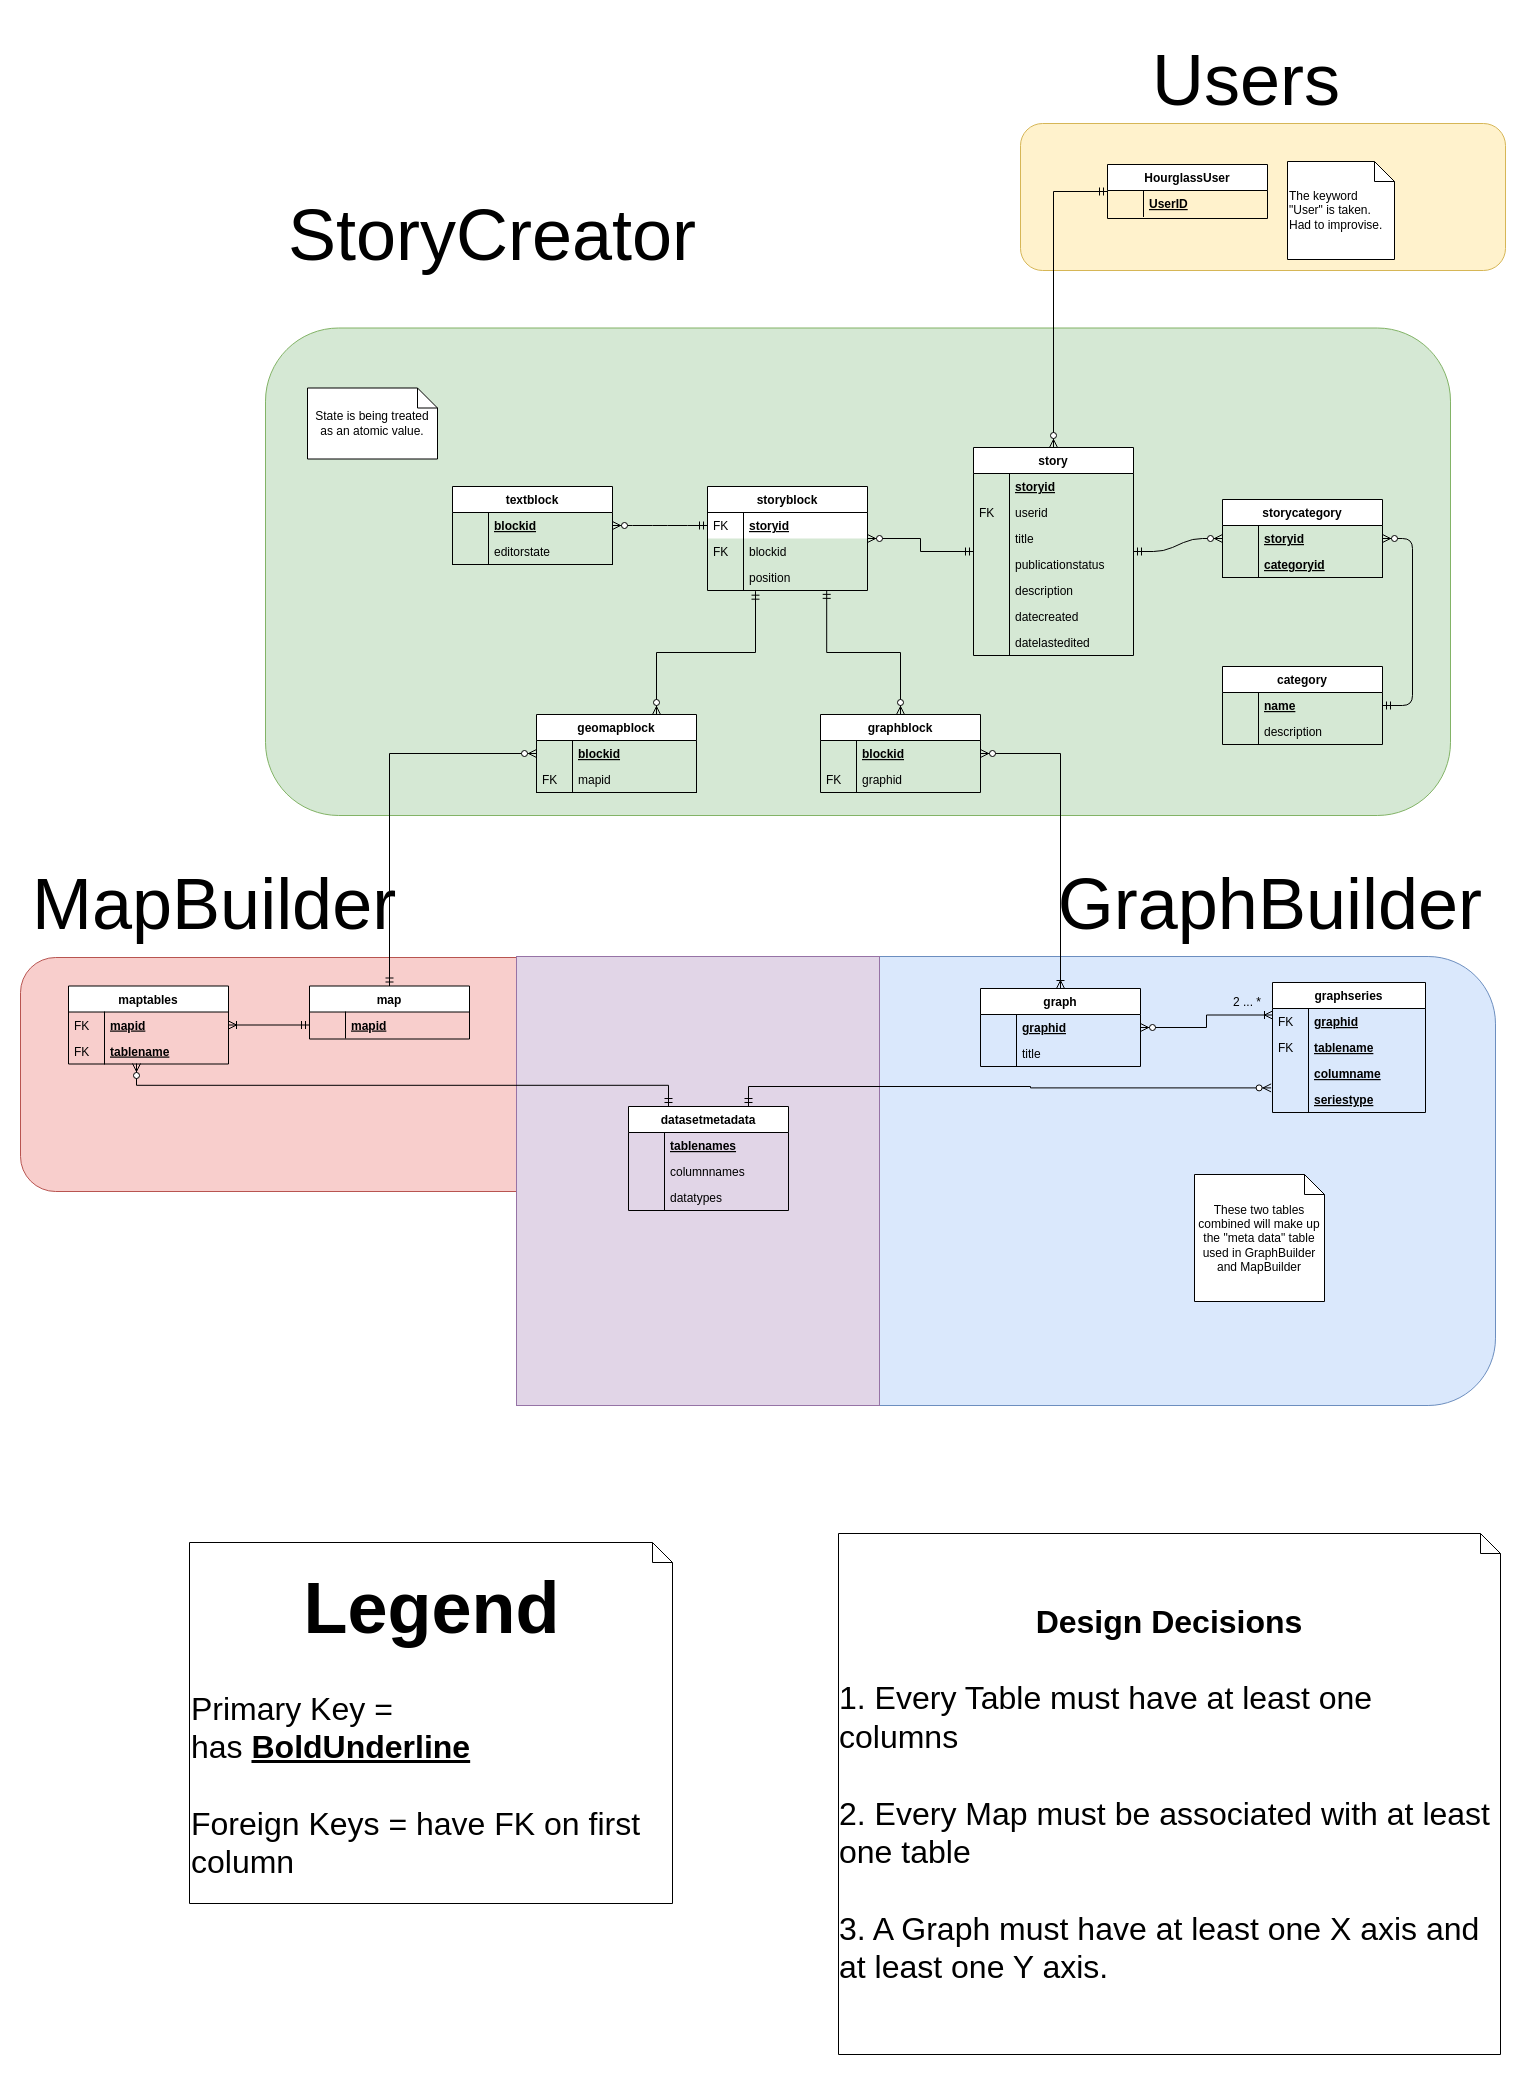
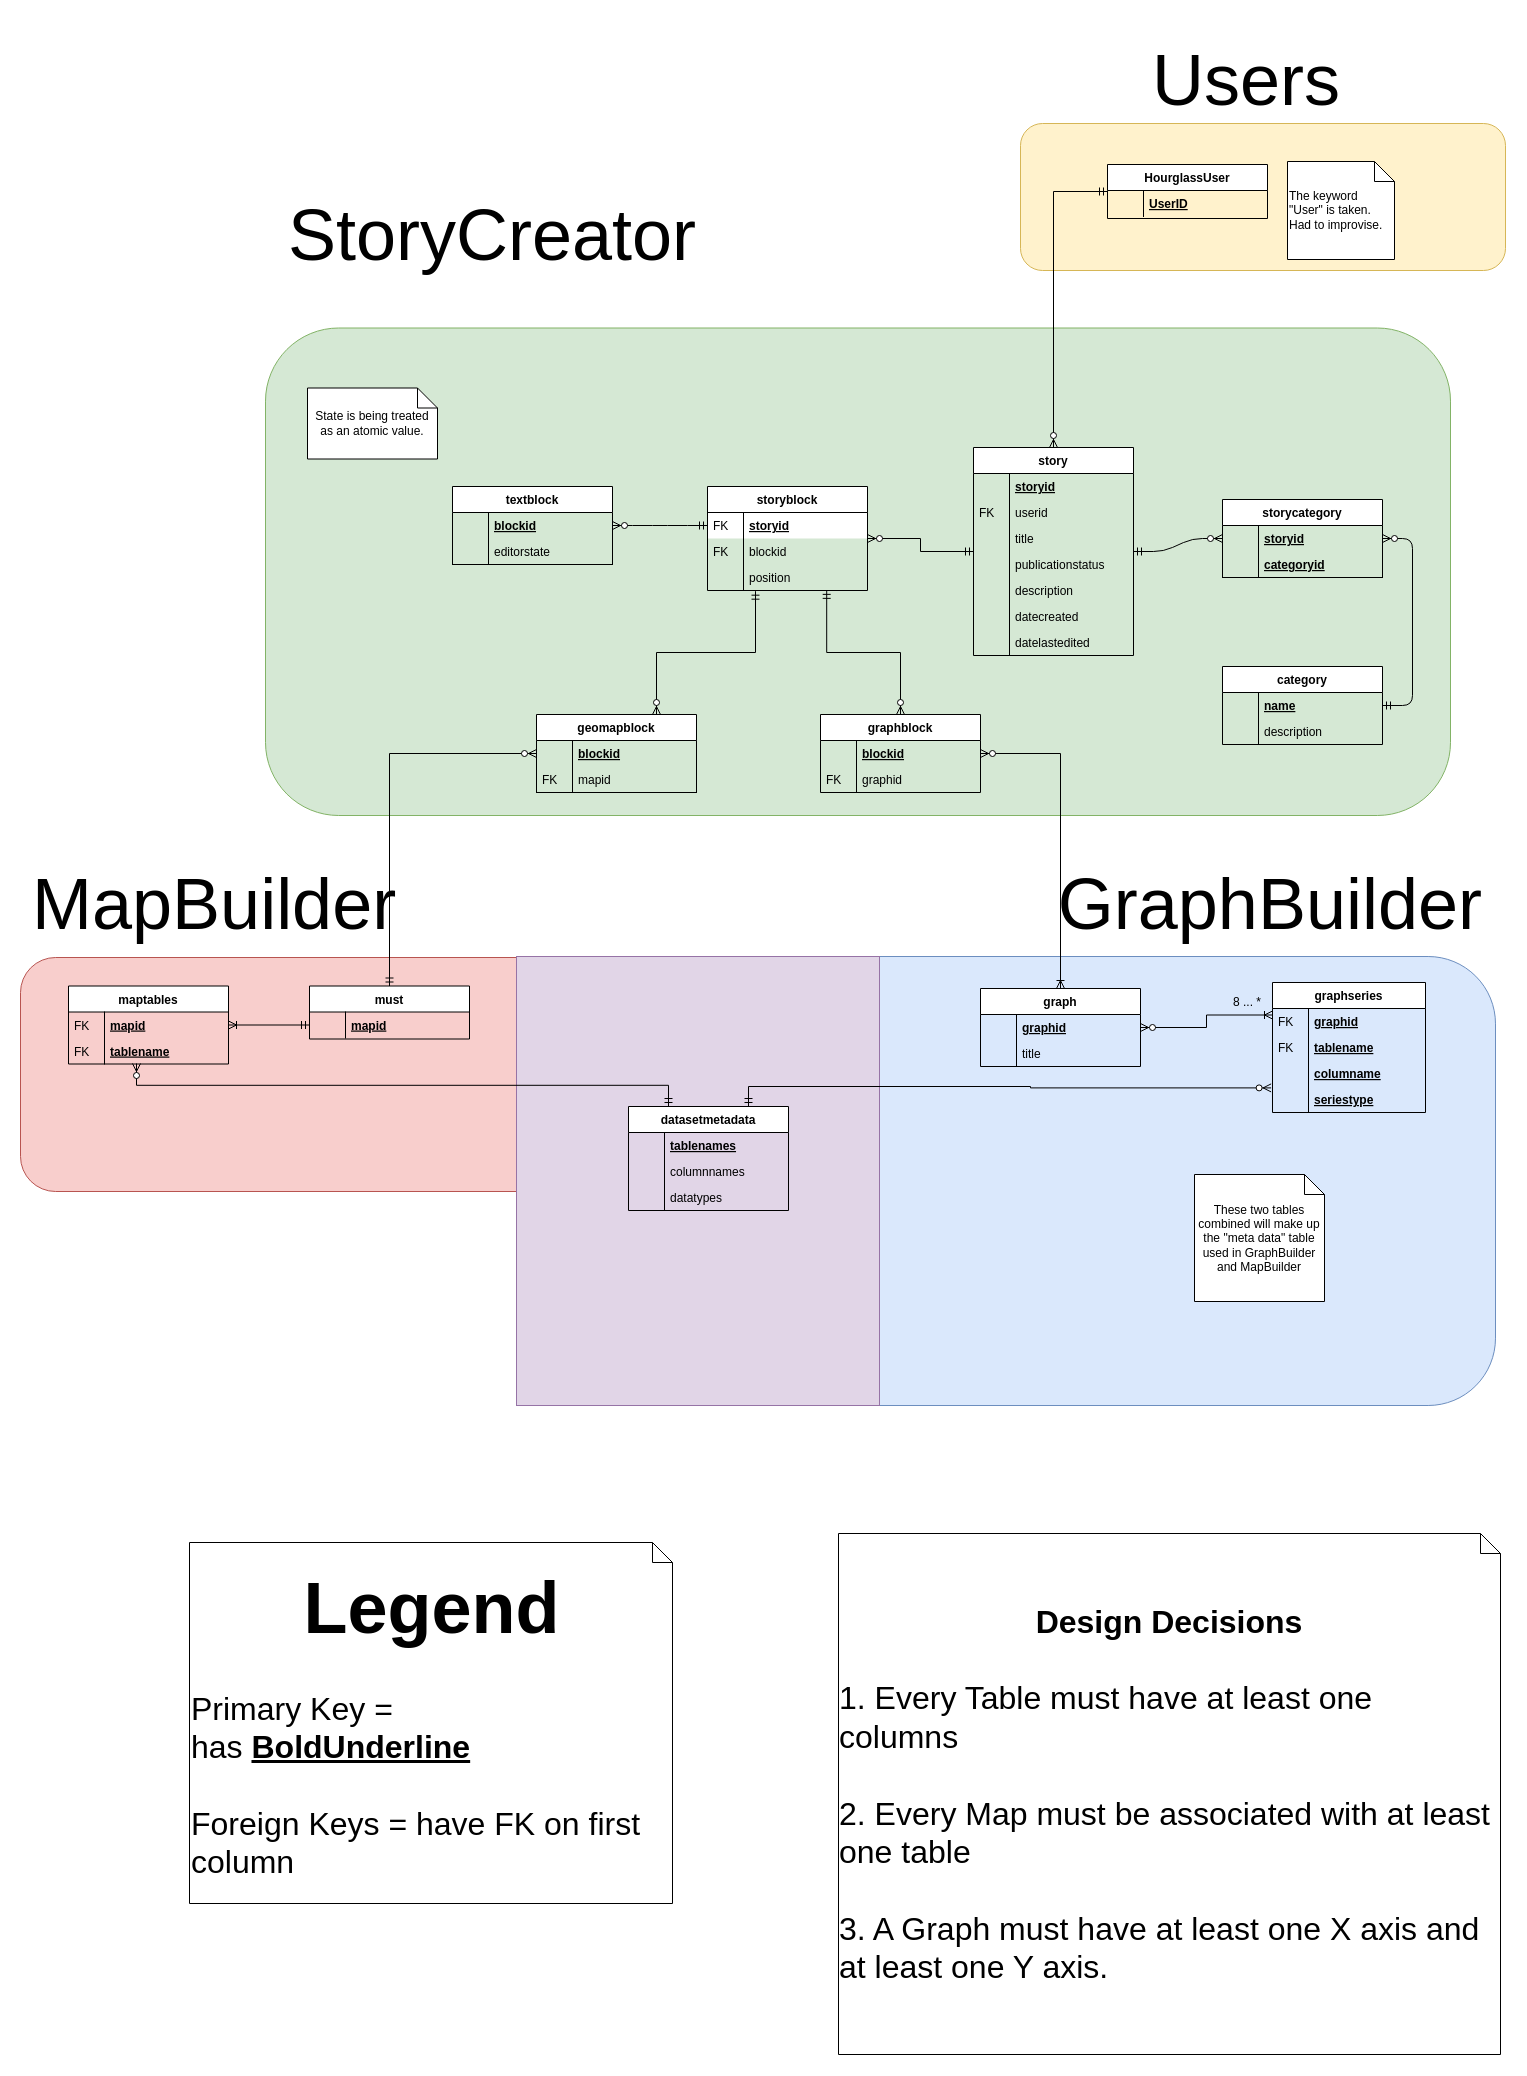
(389, 1000) -> (389, 1000)
(1248, 1003) -> (1248, 1003)
